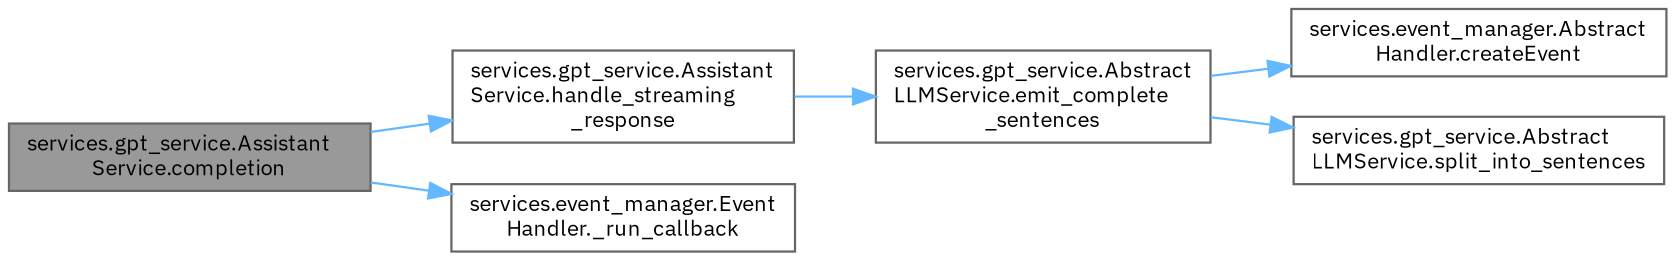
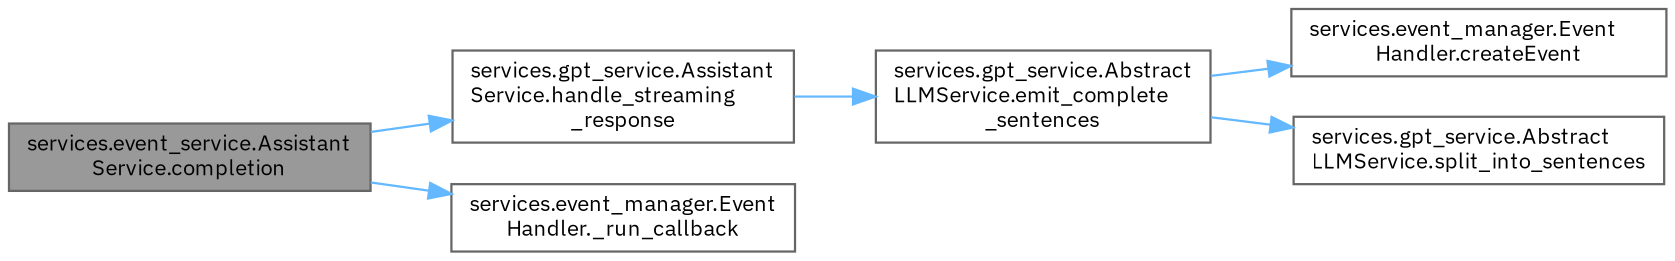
(1479, 43) -> (1479, 43)
(190, 157) -> (190, 157)
